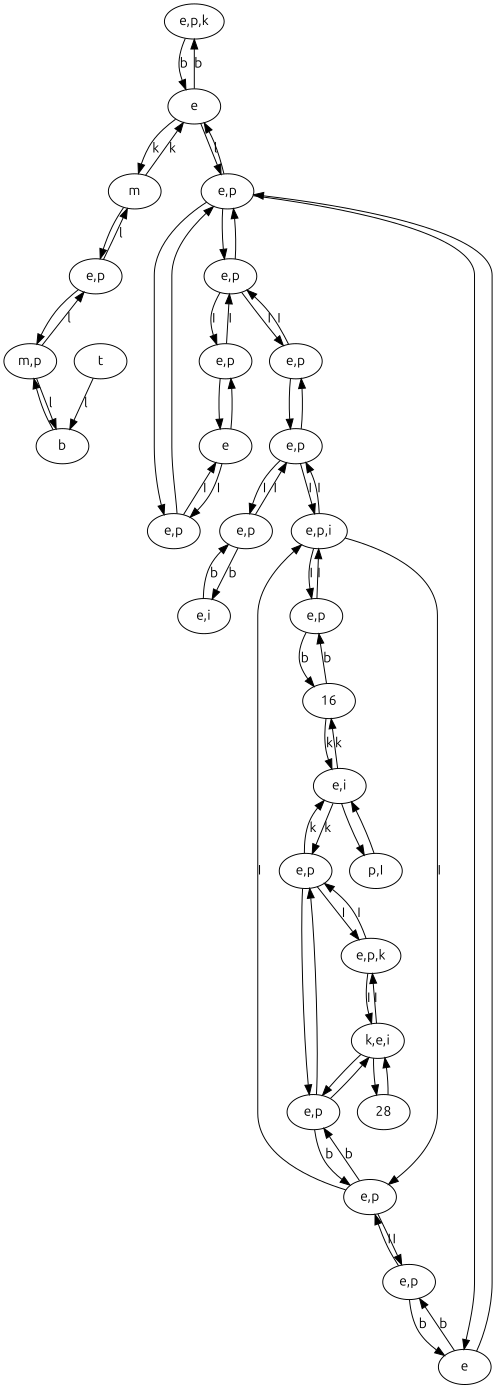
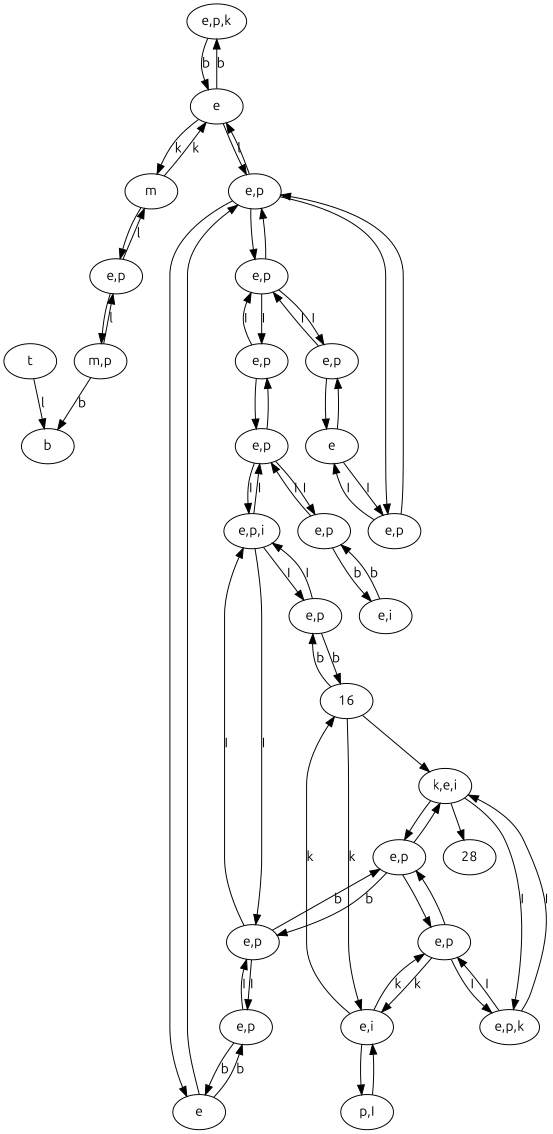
(51, 404) -> (83, 404)
(43, 410) -> none
(388, 1081) -> (392, 740)
